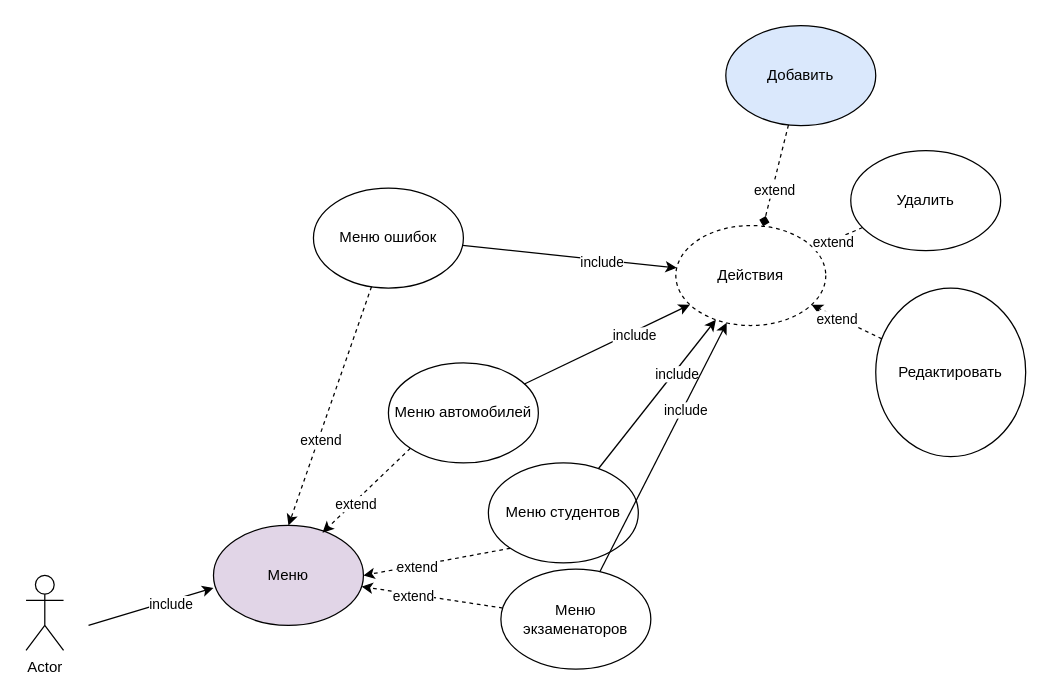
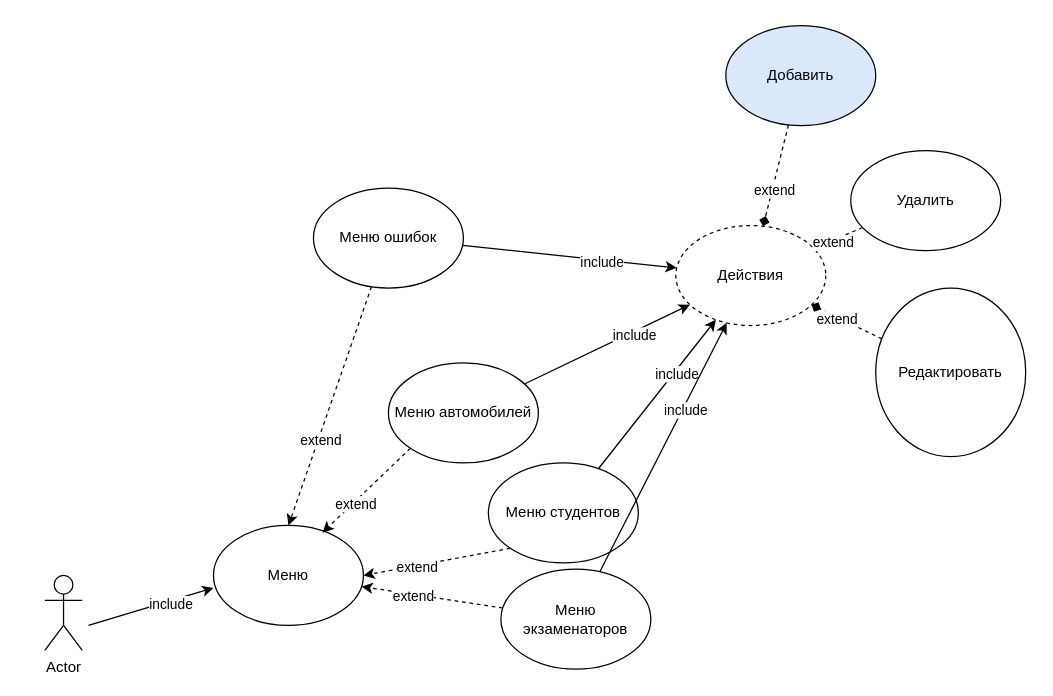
(820, 309) -> (820, 309)
(288, 576) -> (288, 576)
(44, 613) -> (63, 613)
